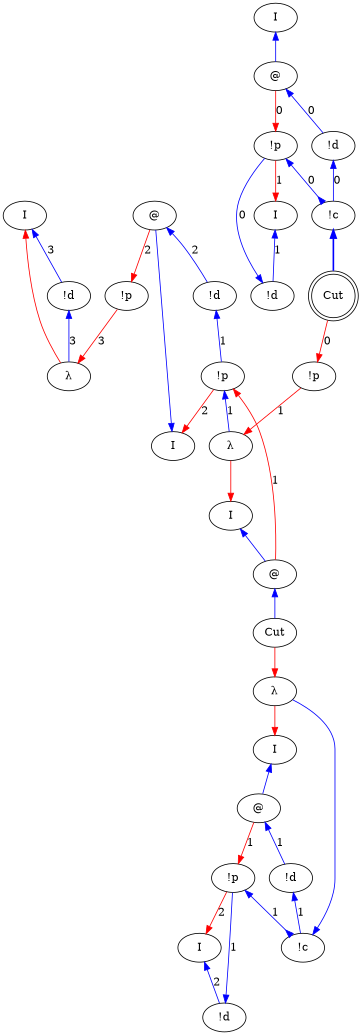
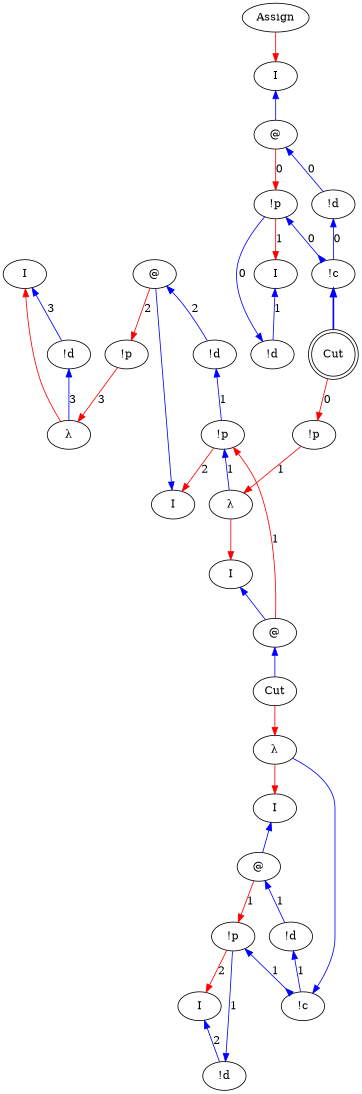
none -> (276, 18)
